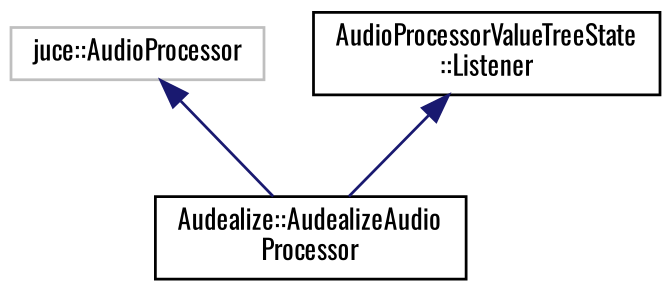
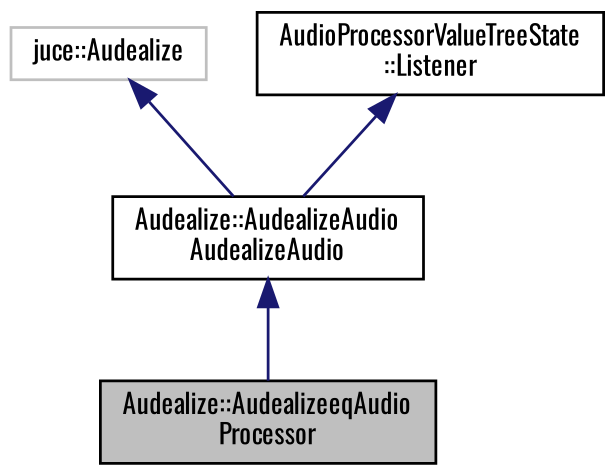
(138, 54) -> (109, 54)
(311, 238) -> (268, 238)
none -> (268, 422)
